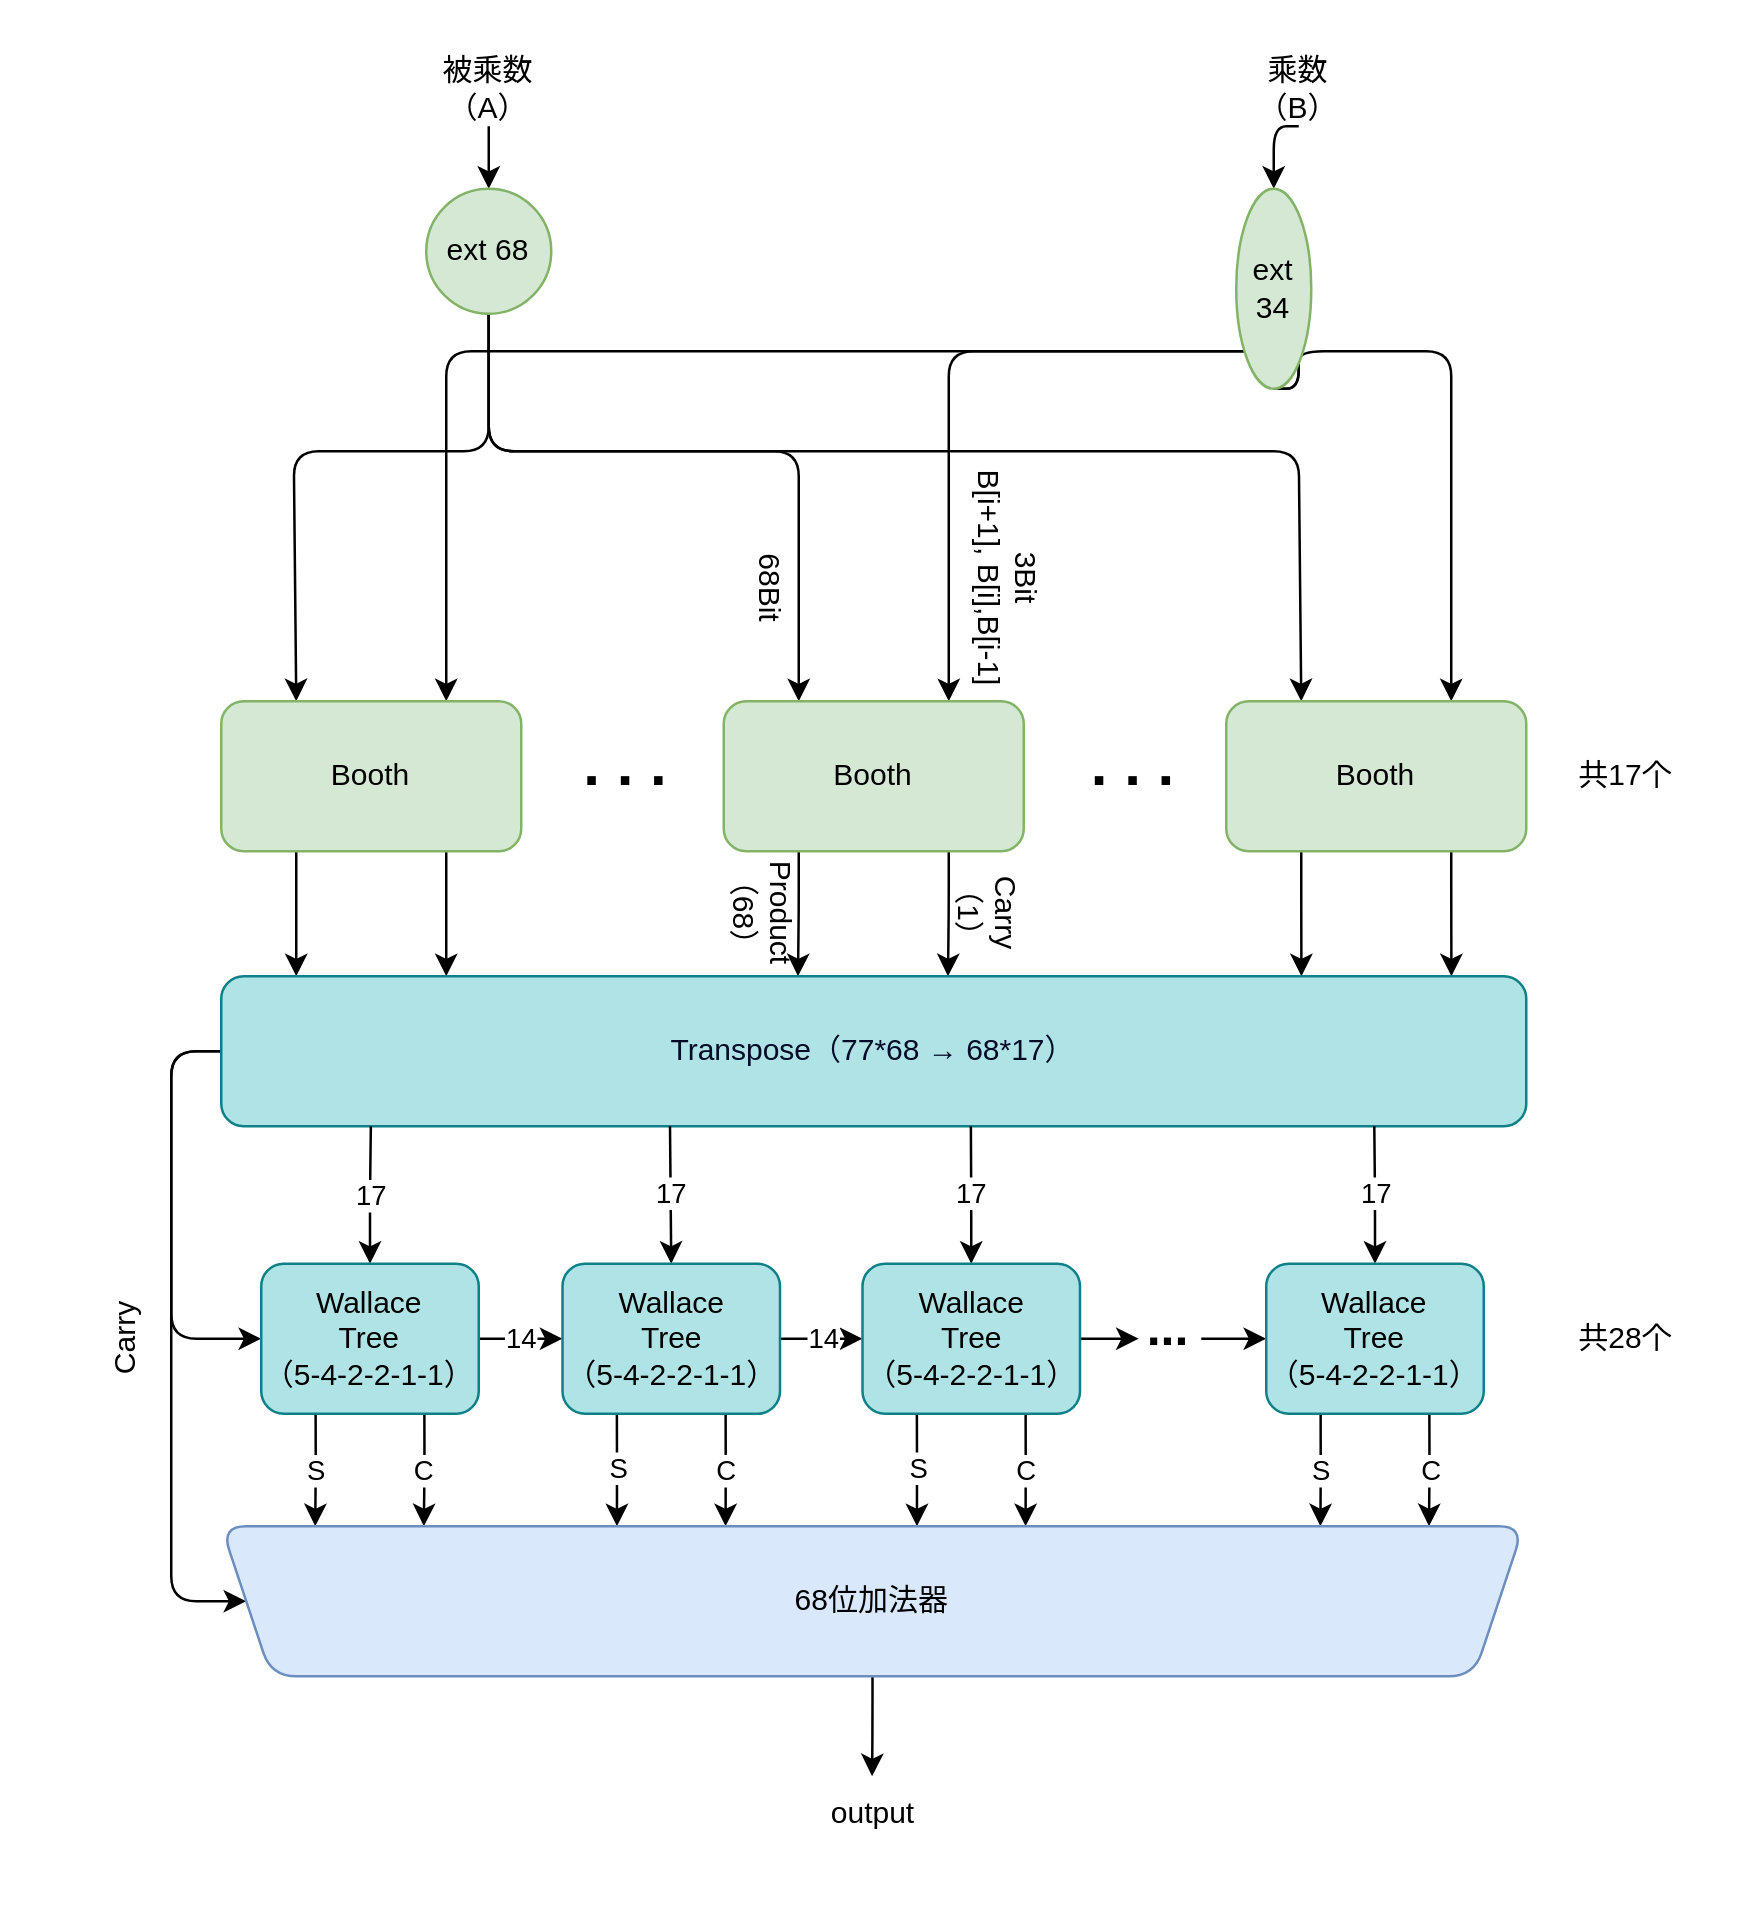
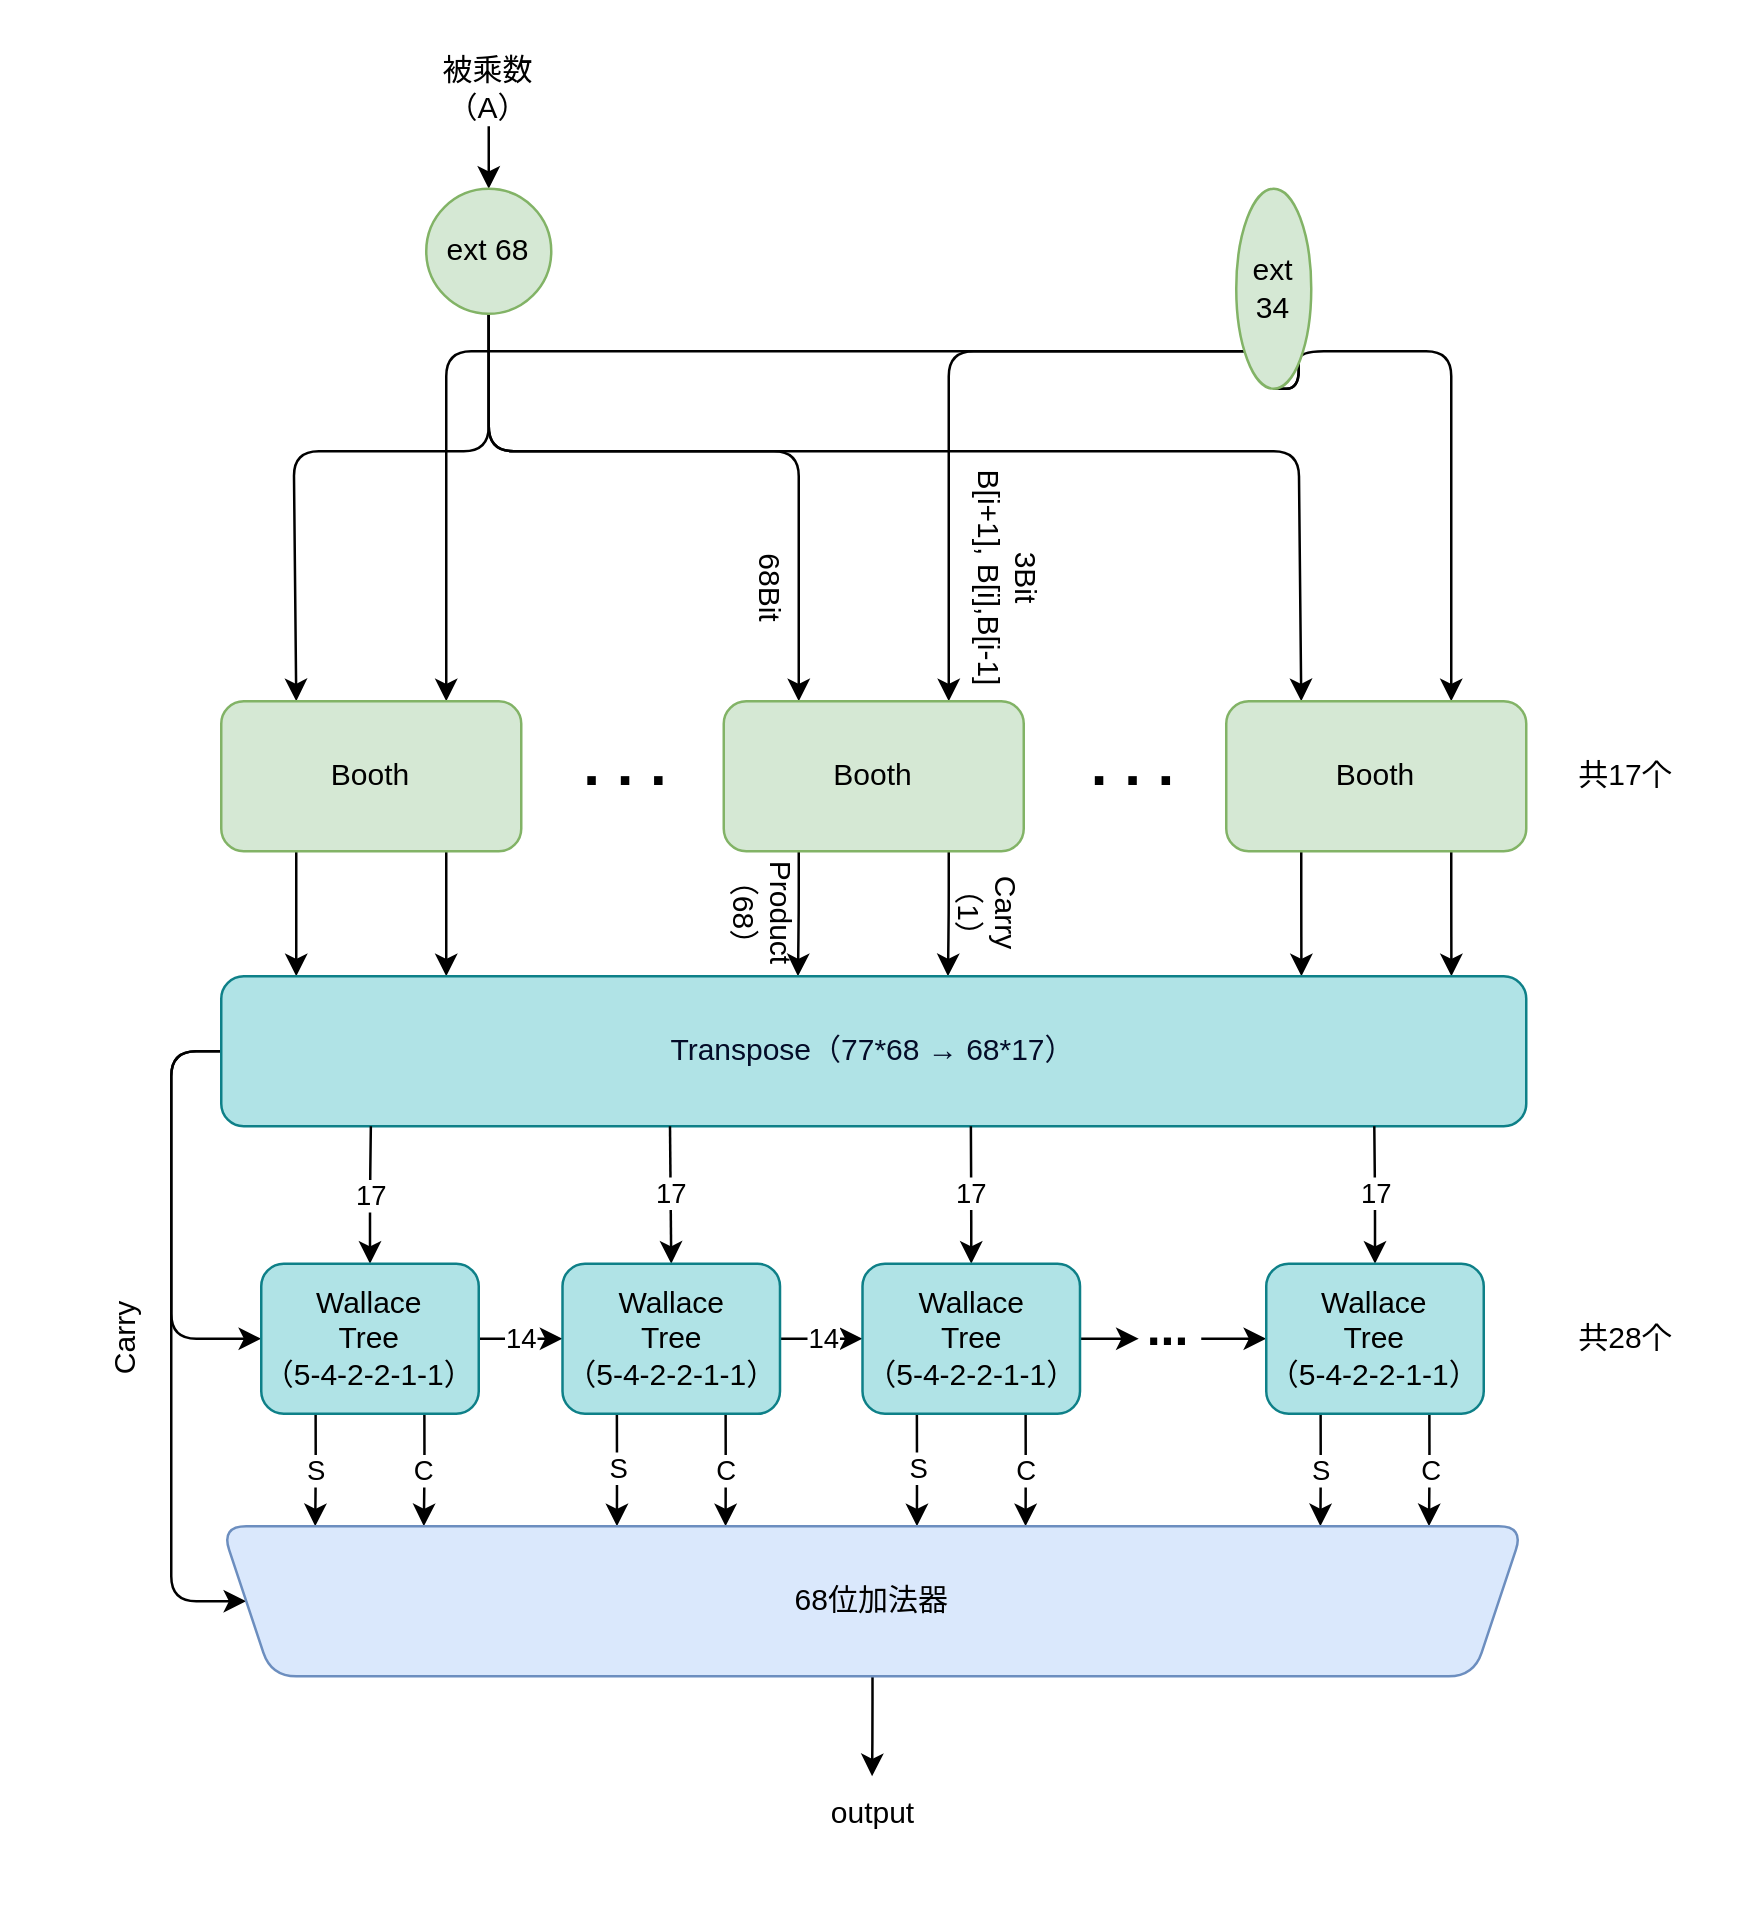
(1299, 89) -> none
(1274, 141) -> none
